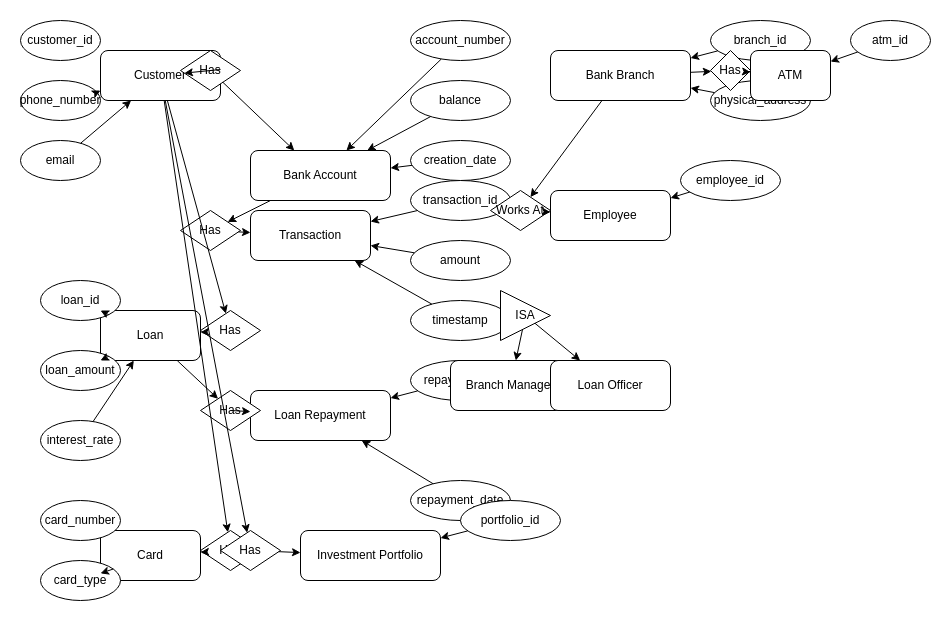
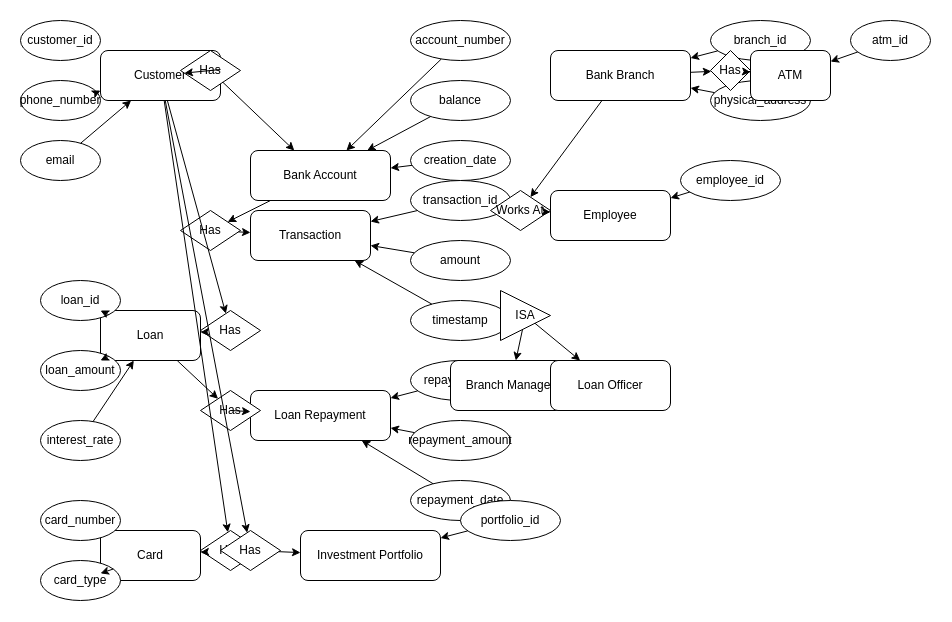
none -> (406, 431)
none -> (461, 441)
